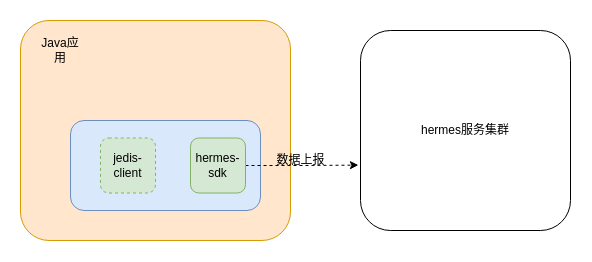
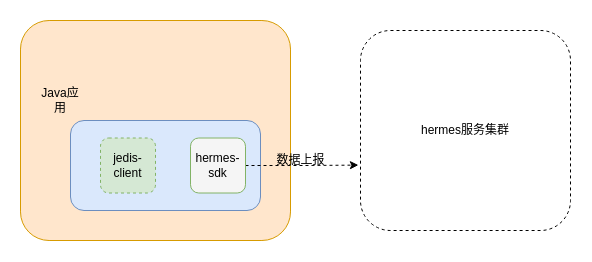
(61, 51) -> (61, 101)
(466, 131) -> (466, 131)
(218, 166) -> (218, 166)
